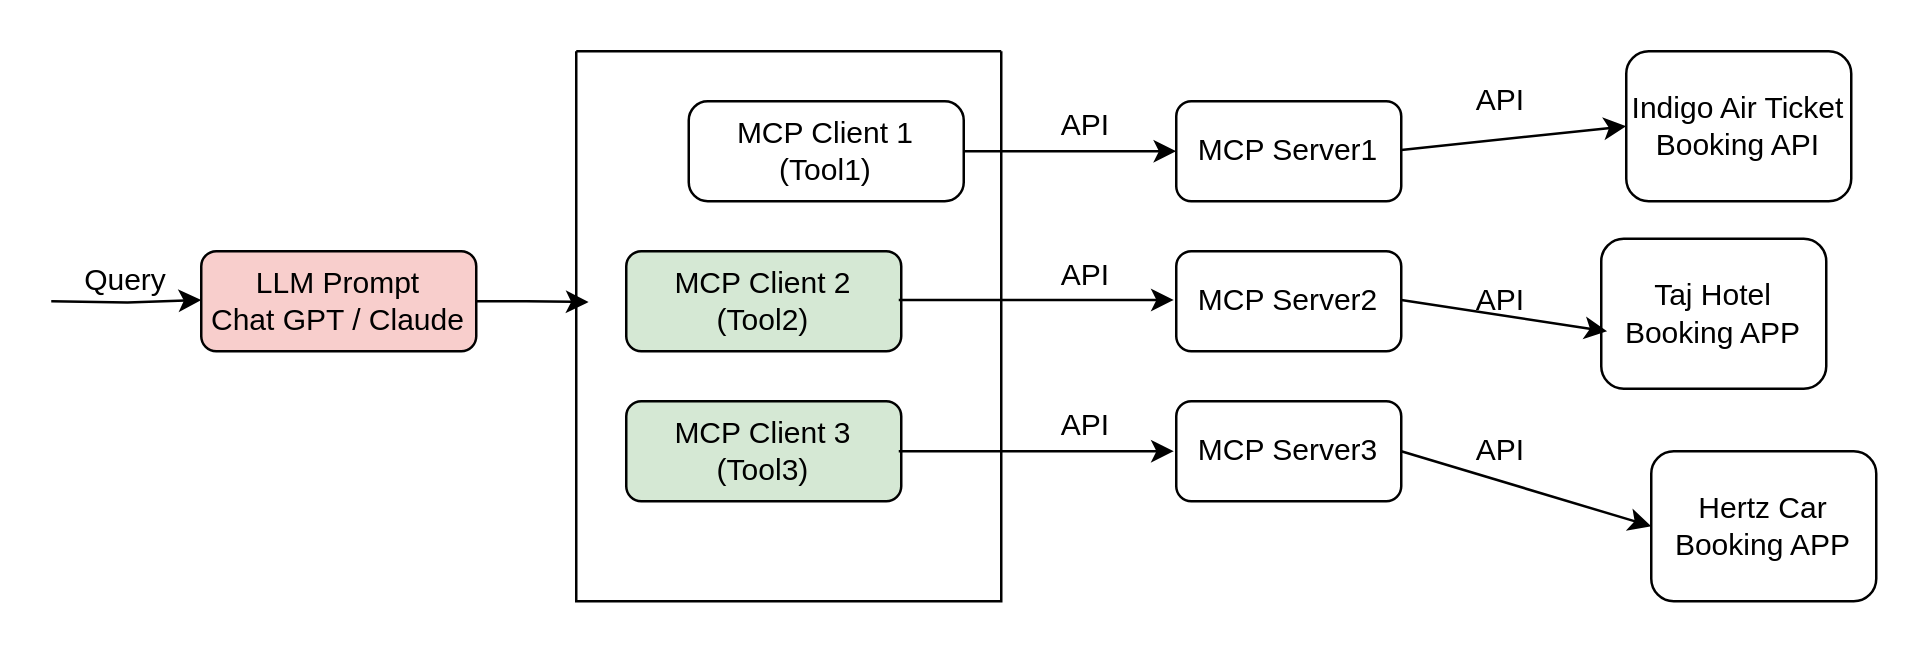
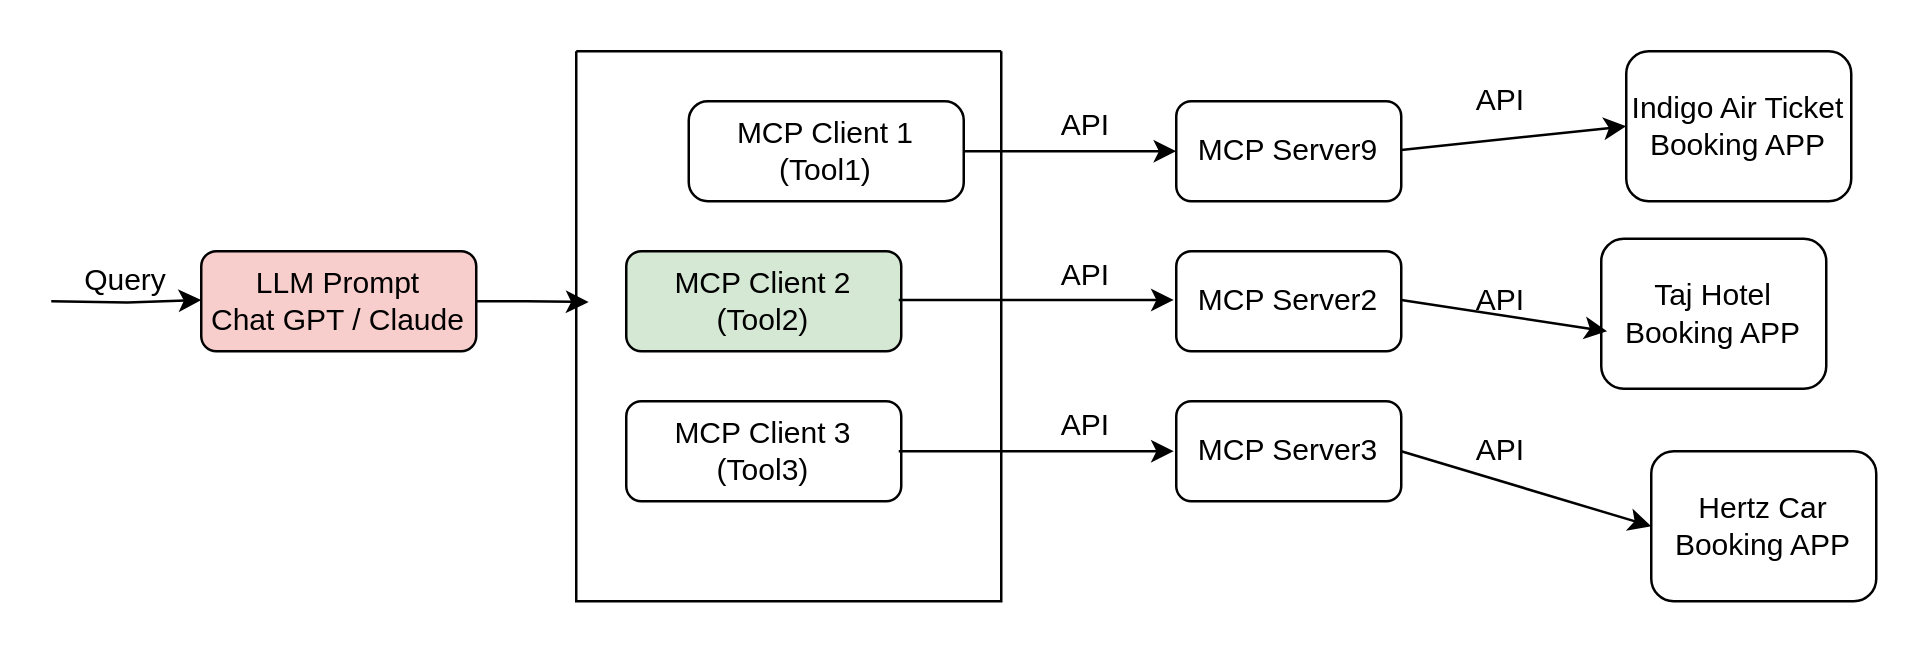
(1739, 126) -> (1739, 126)
(1289, 151) -> (1289, 151)
(764, 451) -> (764, 451)
